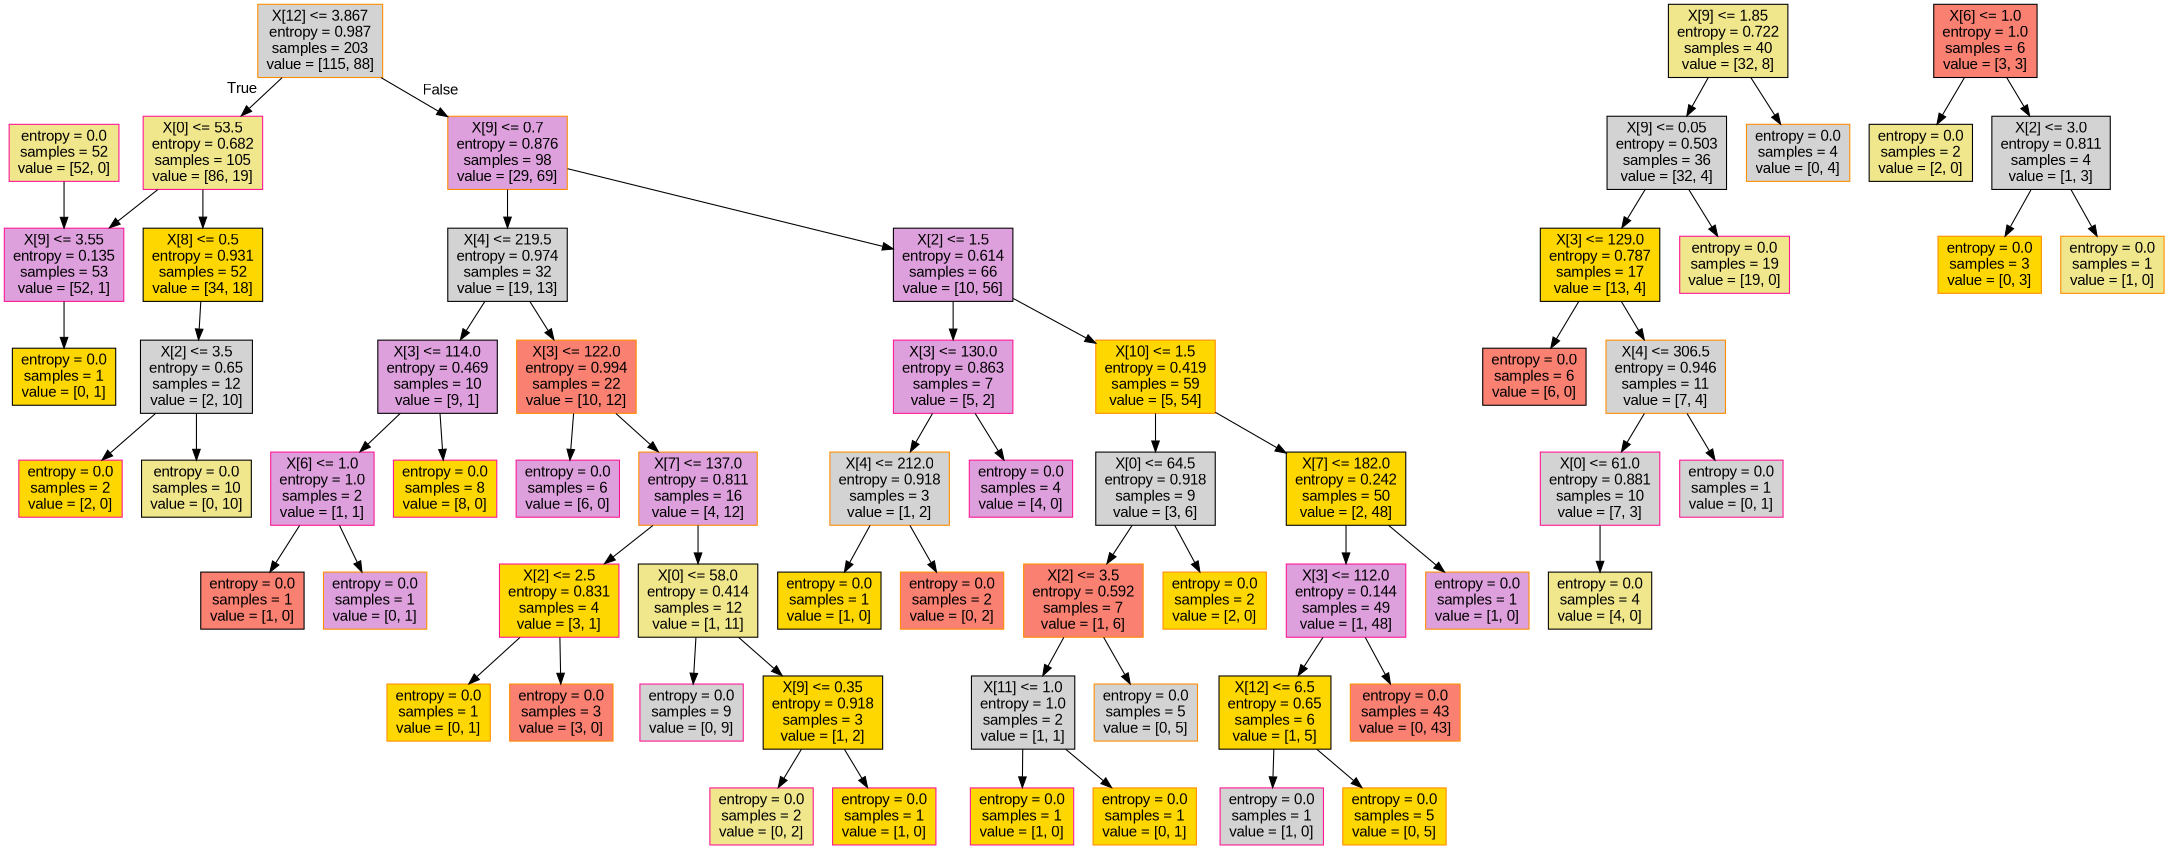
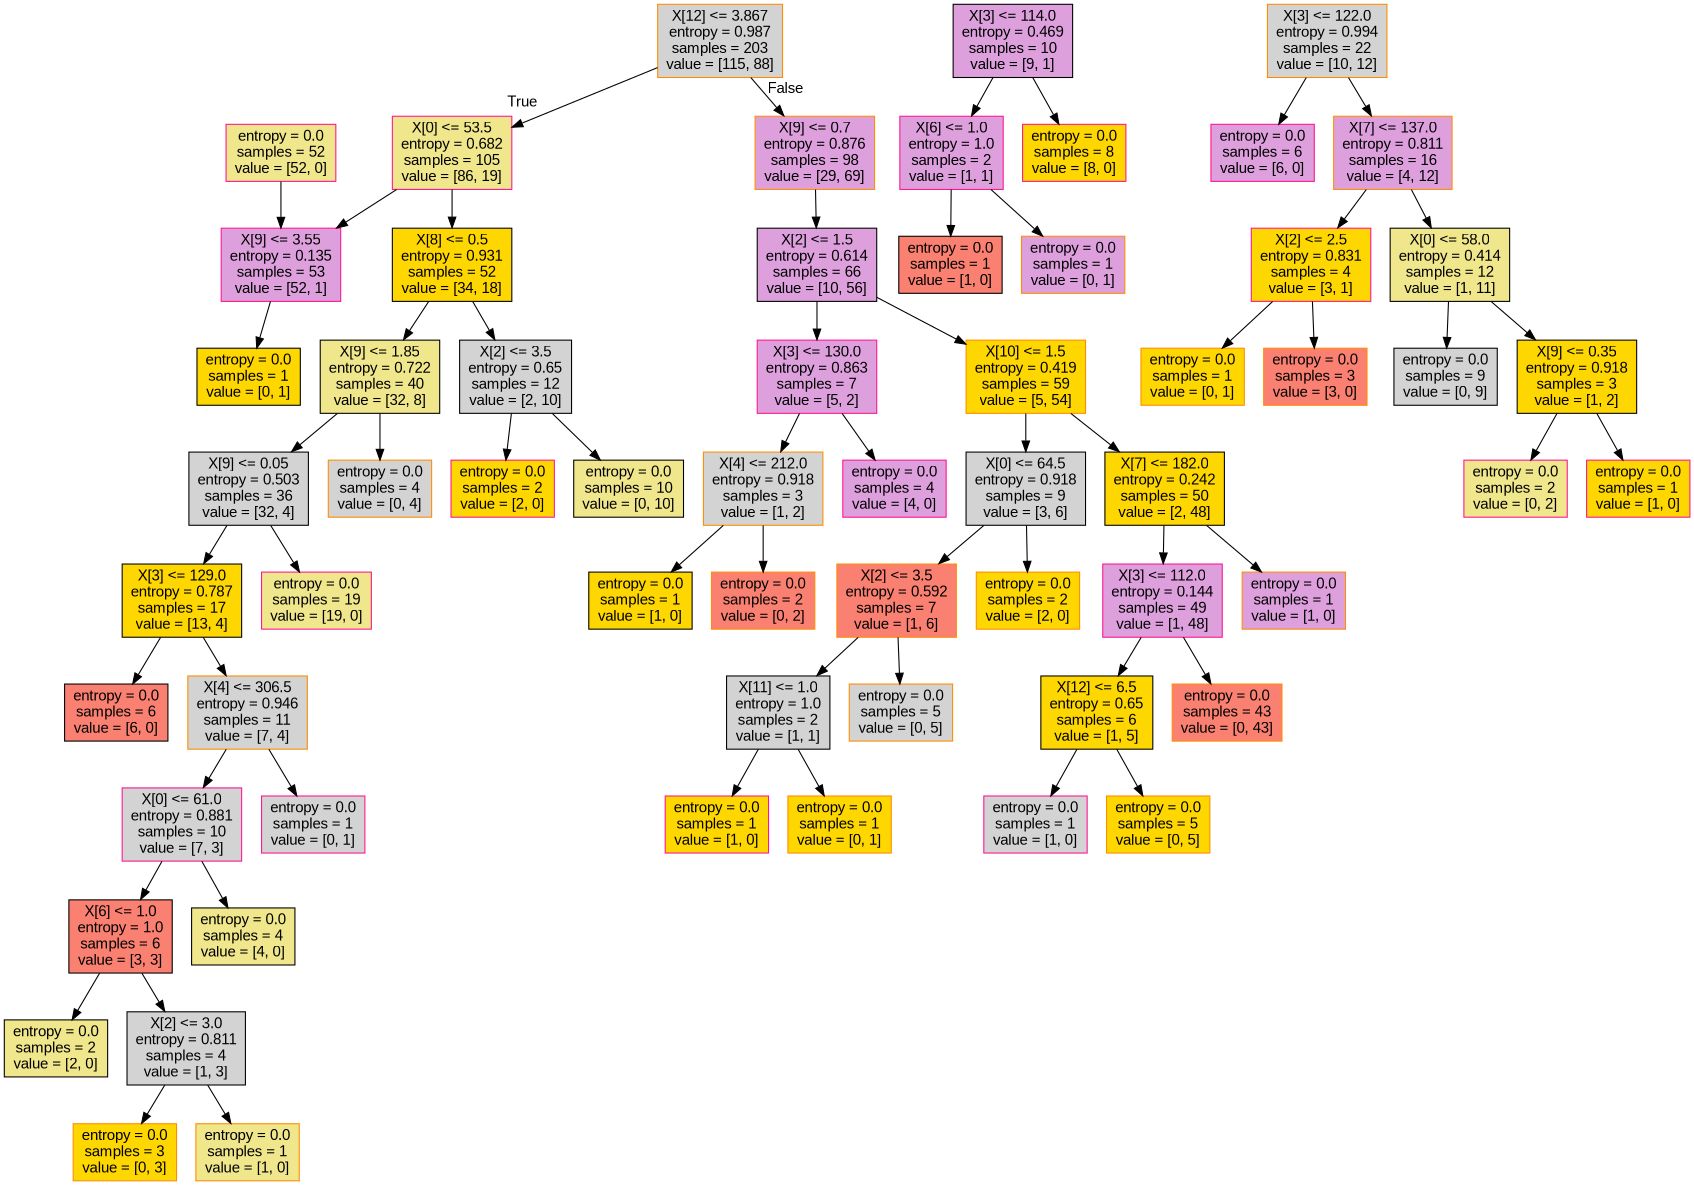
(508, 265) -> none
none -> (419, 316)
(576, 377) -> (1327, 41)
(692, 713) -> (1446, 377)
none -> (154, 876)
